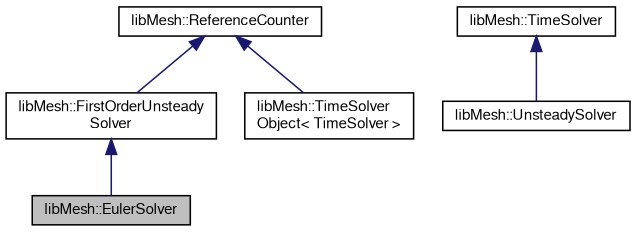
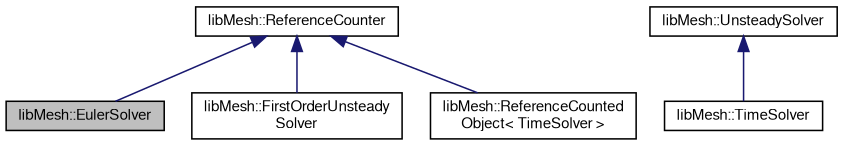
(536, 76) -> (744, 76)
(329, 116) -> (533, 116)
(111, 175) -> (184, 72)
